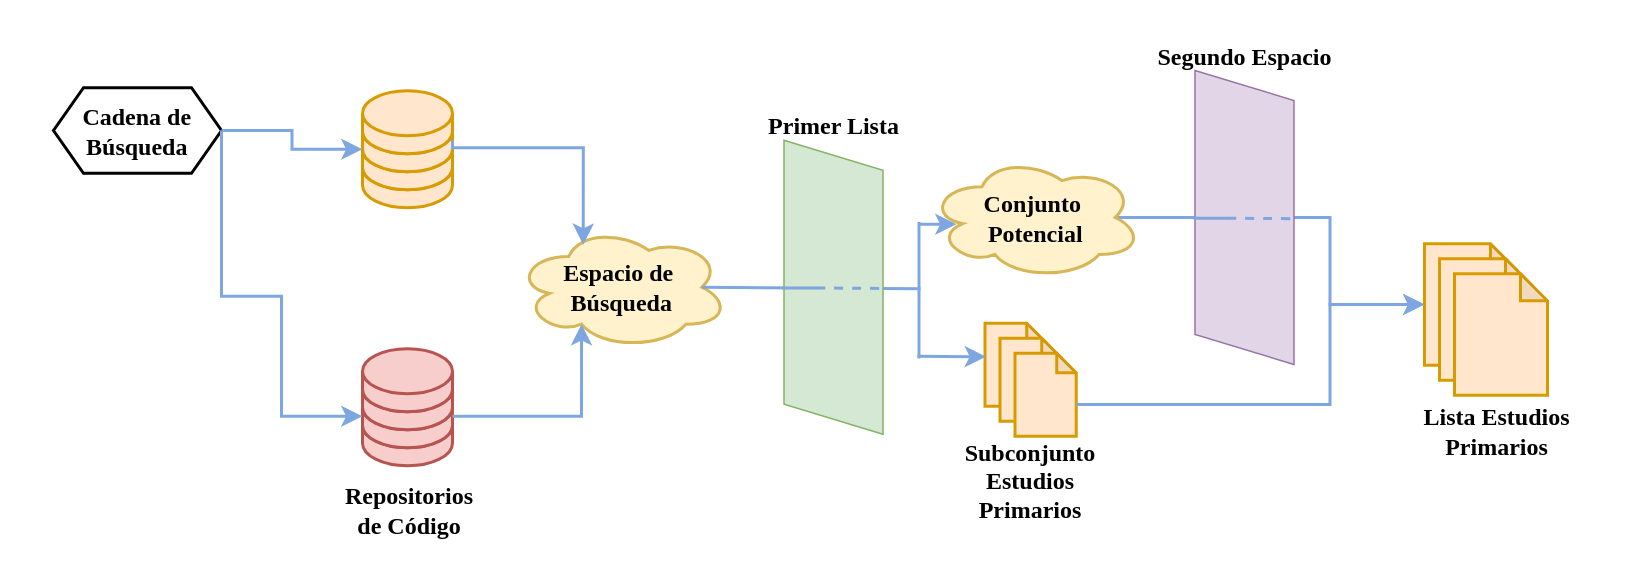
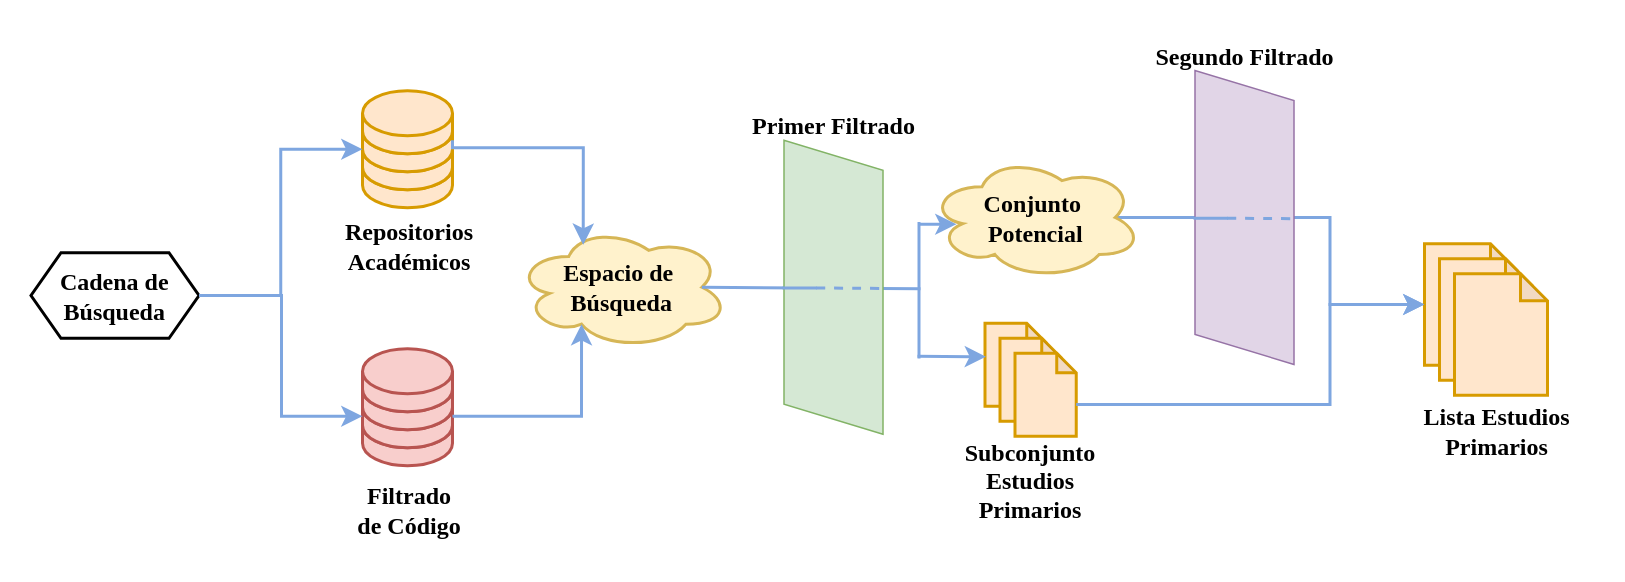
(1245, 56) -> (1245, 56)
(834, 125) -> (834, 125)
(137, 131) -> (115, 296)
none -> (408, 247)
(410, 511) -> (410, 511)
